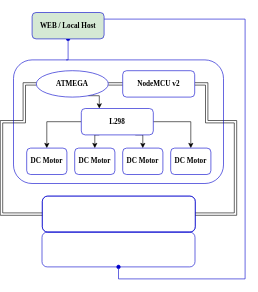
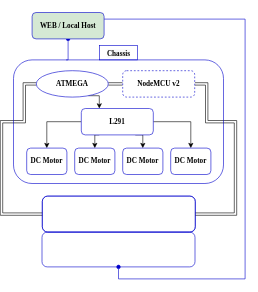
none -> (119, 52)
(159, 84) -> (159, 84)
(117, 122) -> (117, 122)
